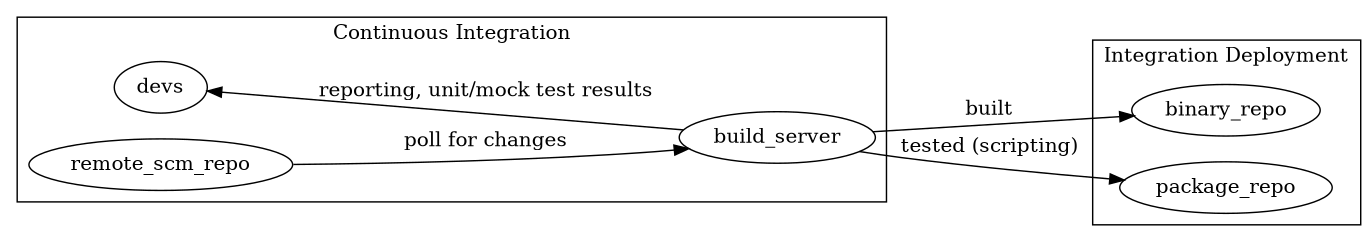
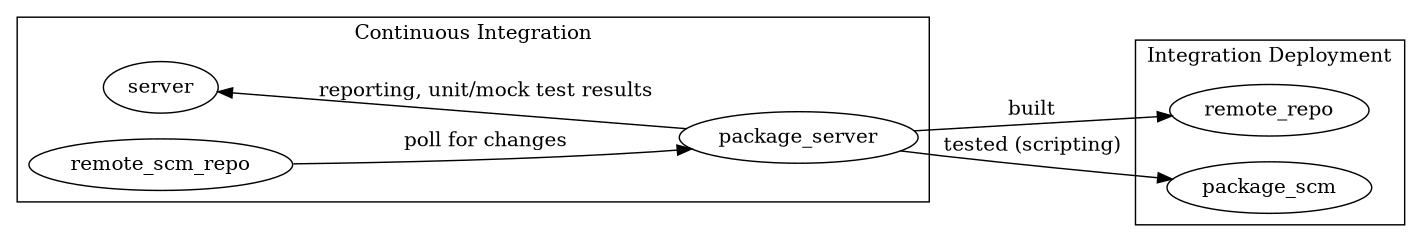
(161, 87) -> (161, 87)
(1226, 110) -> (1269, 110)
(777, 137) -> (799, 137)
(1226, 188) -> (1269, 188)
